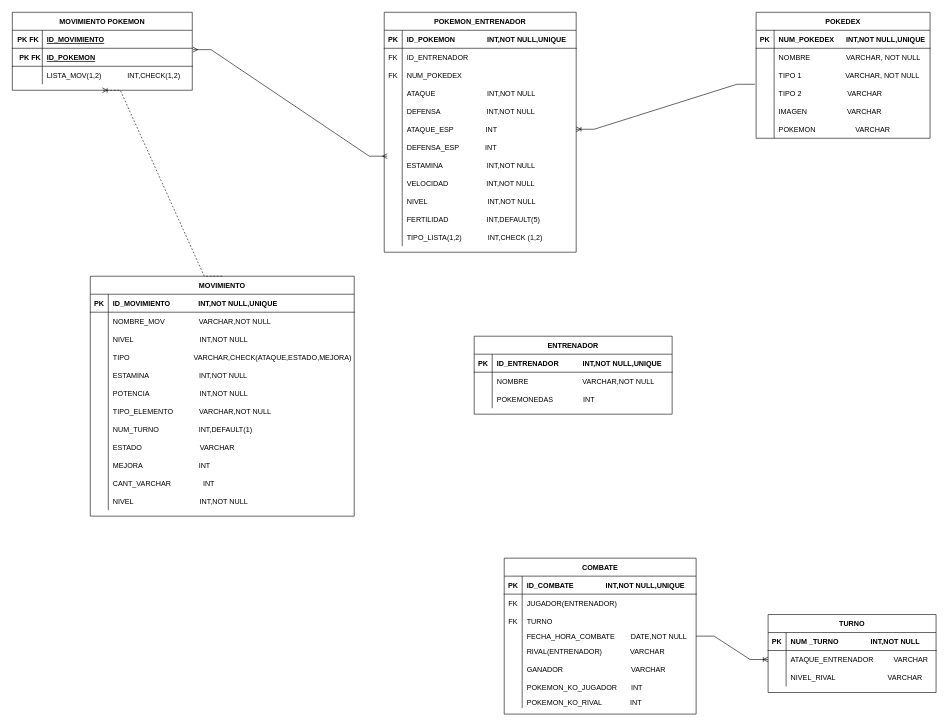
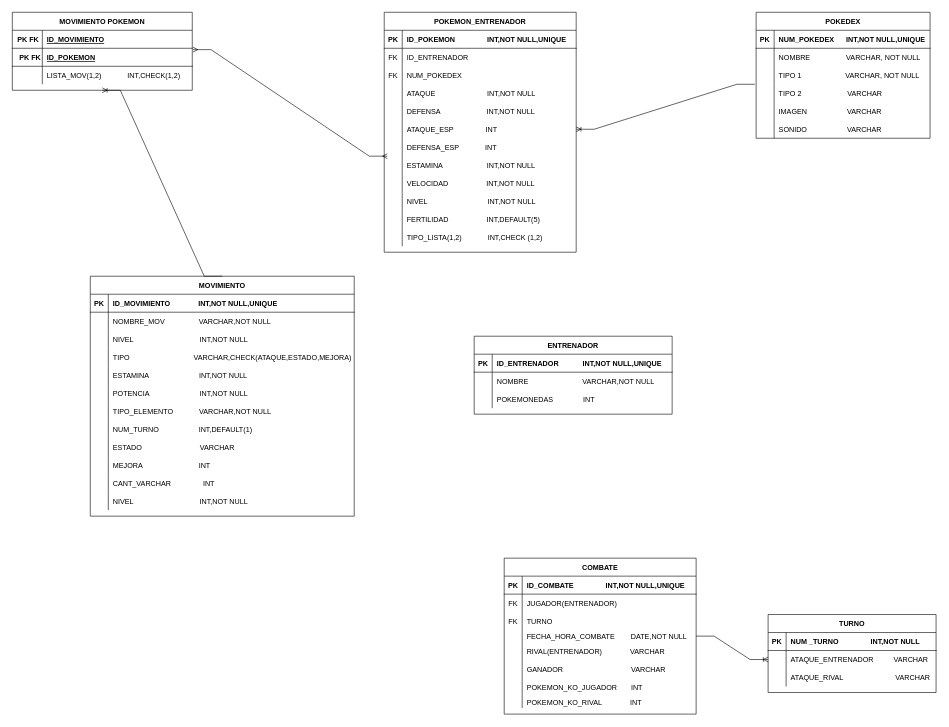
(838, 130) -> (836, 130)
(163, 185) -> (163, 185)
(867, 678) -> (869, 678)
